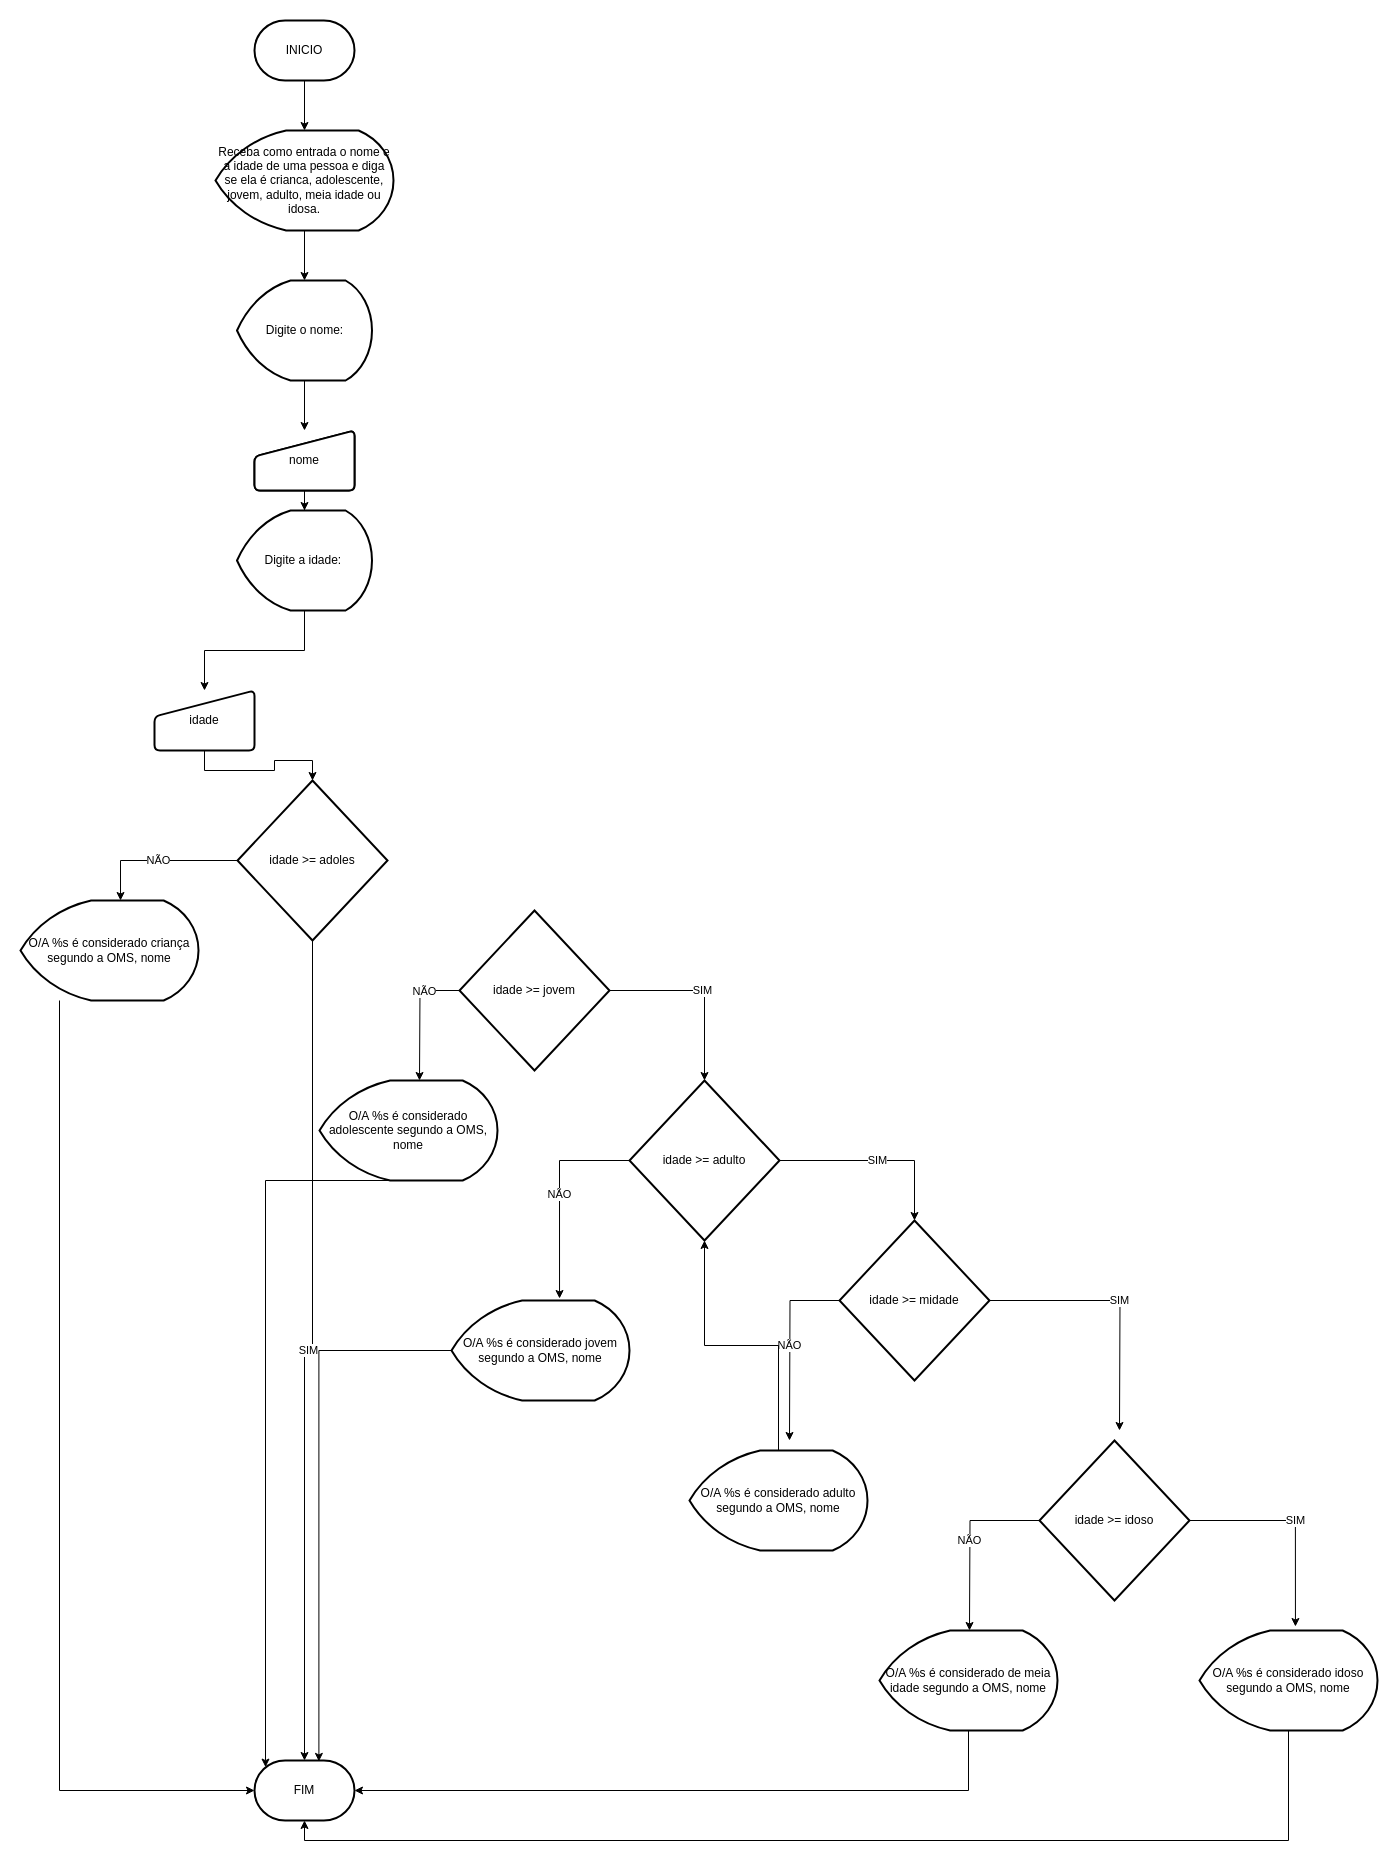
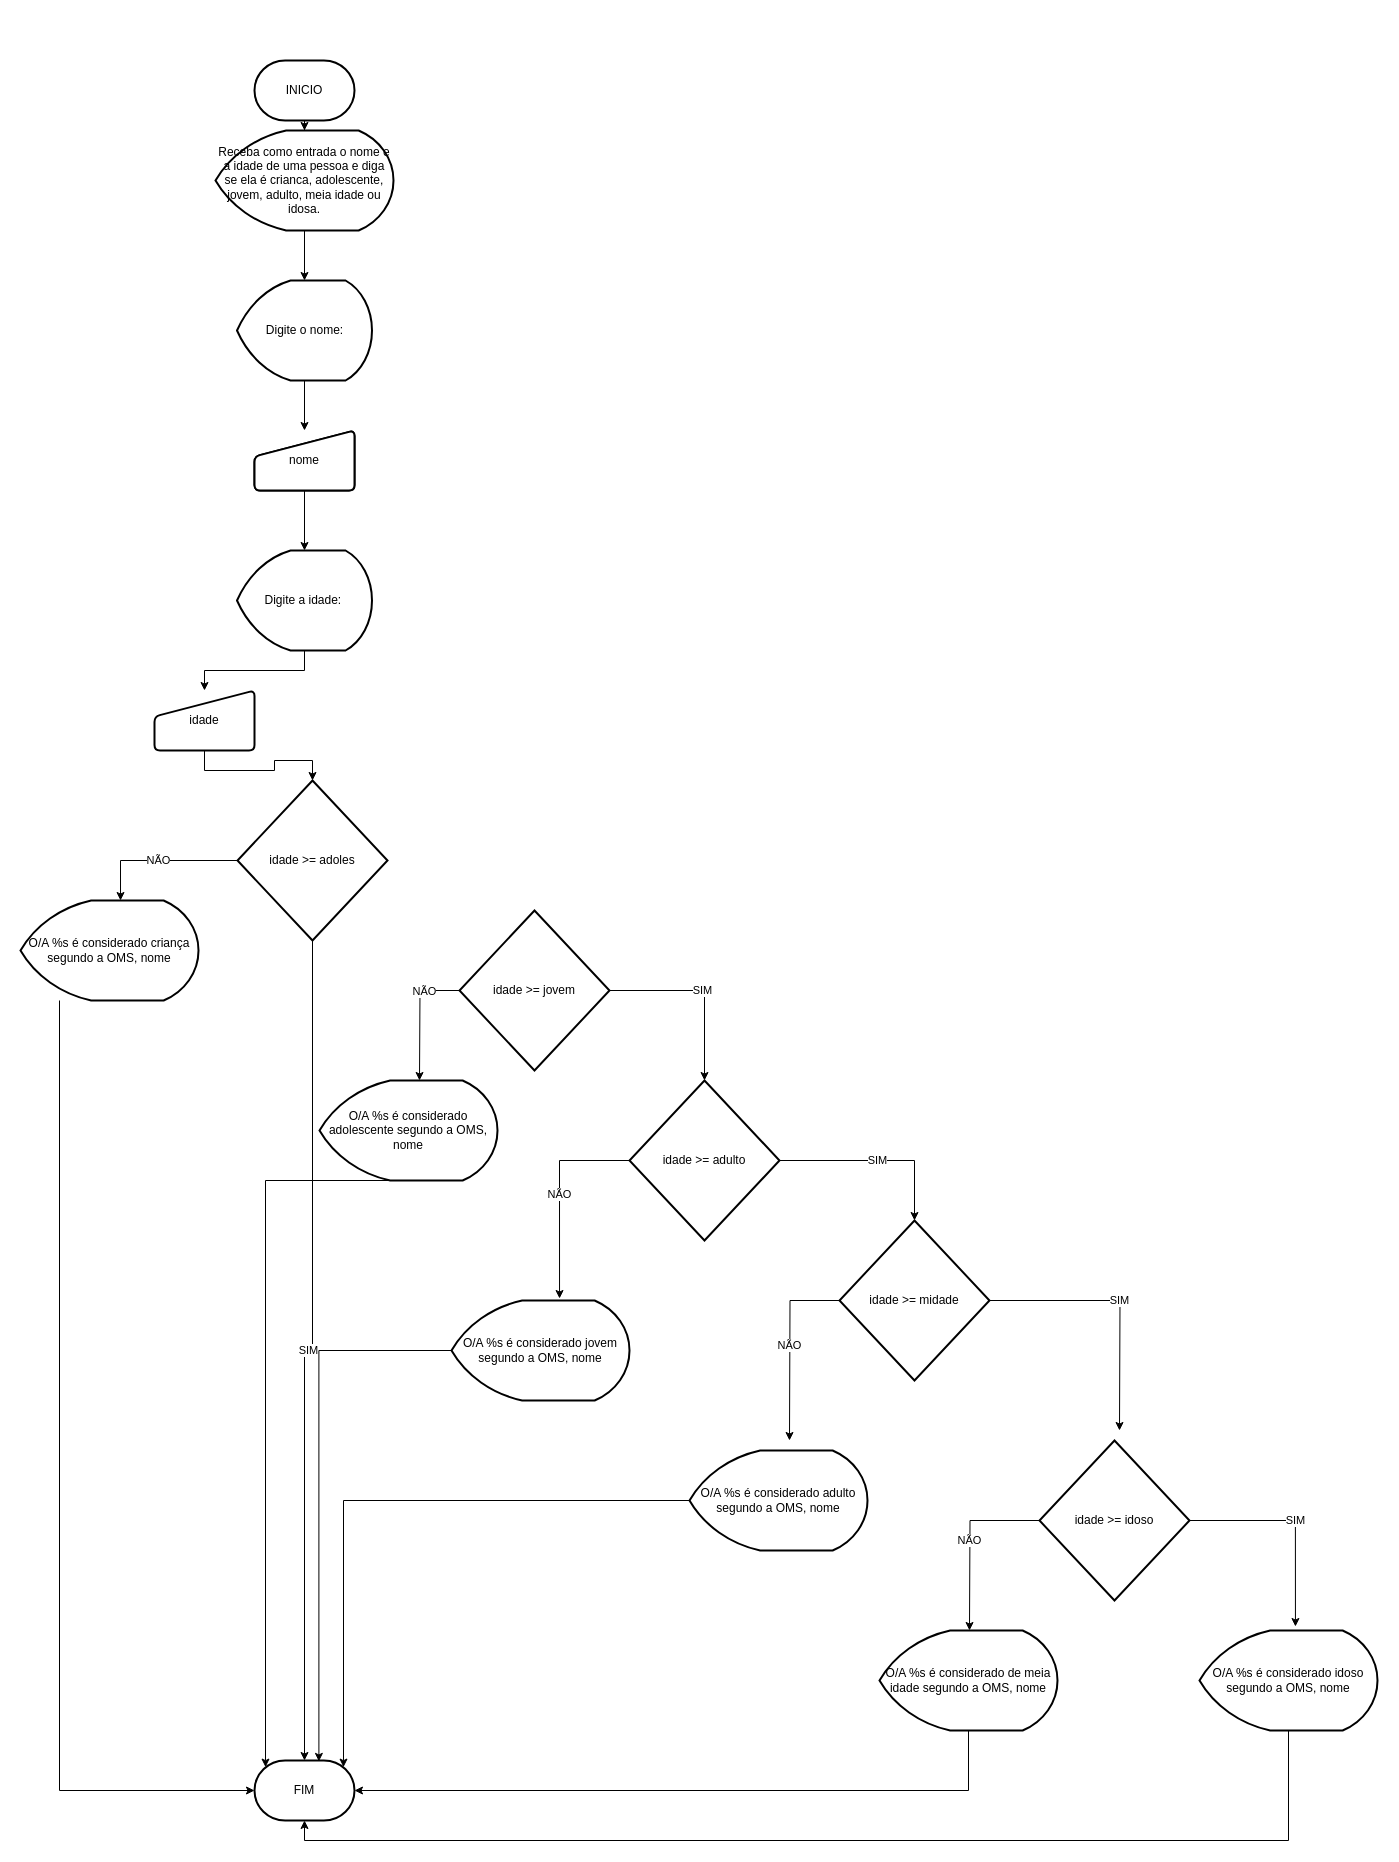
(305, 51) -> (305, 91)
(305, 561) -> (305, 601)
(746, 1346) -> (387, 1501)
